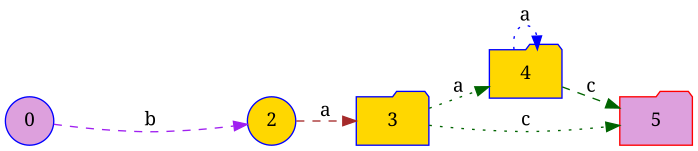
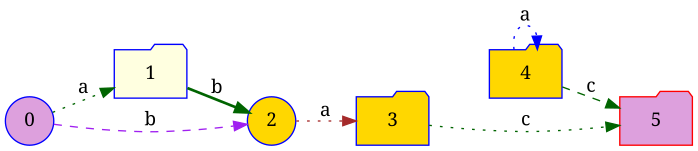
none -> (151, 74)
(453, 100) -> none
(319, 121) -> (319, 121)
